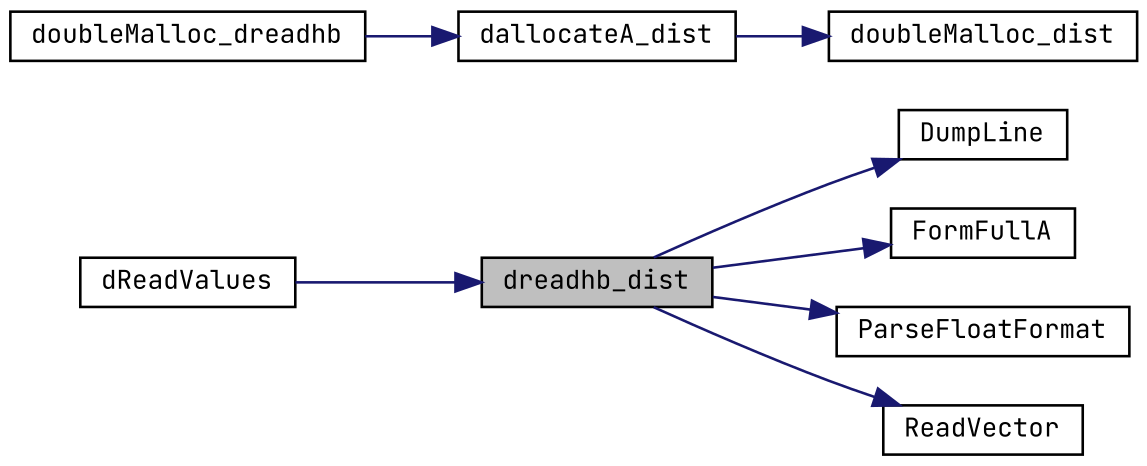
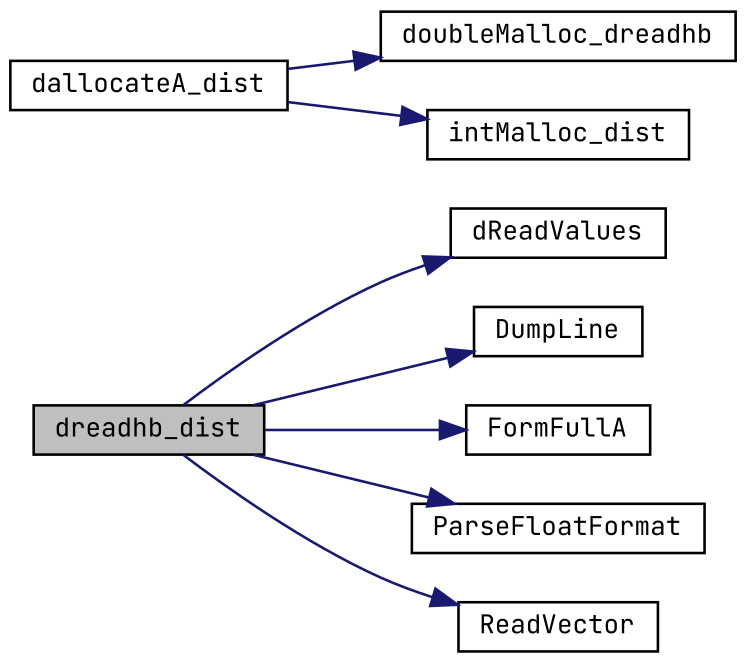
(399, 36) -> (321, 65)
(983, 36) -> (558, 135)
(375, 282) -> (299, 326)
